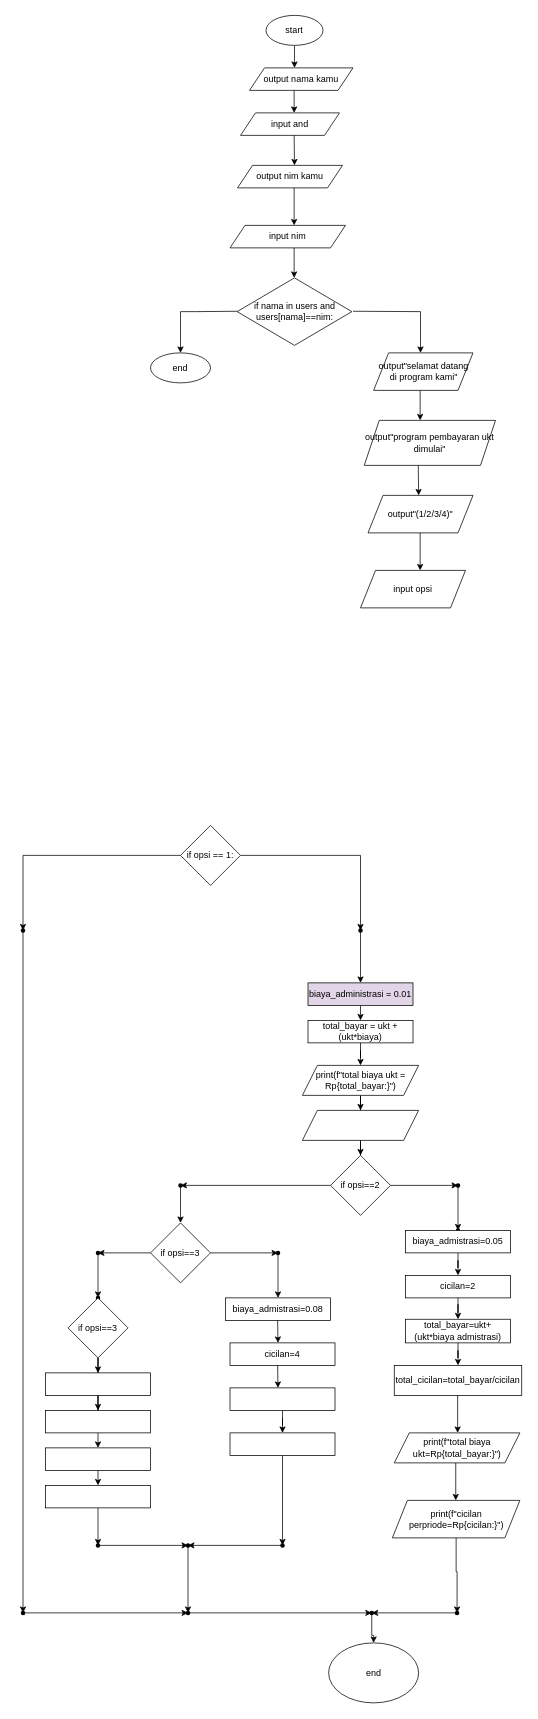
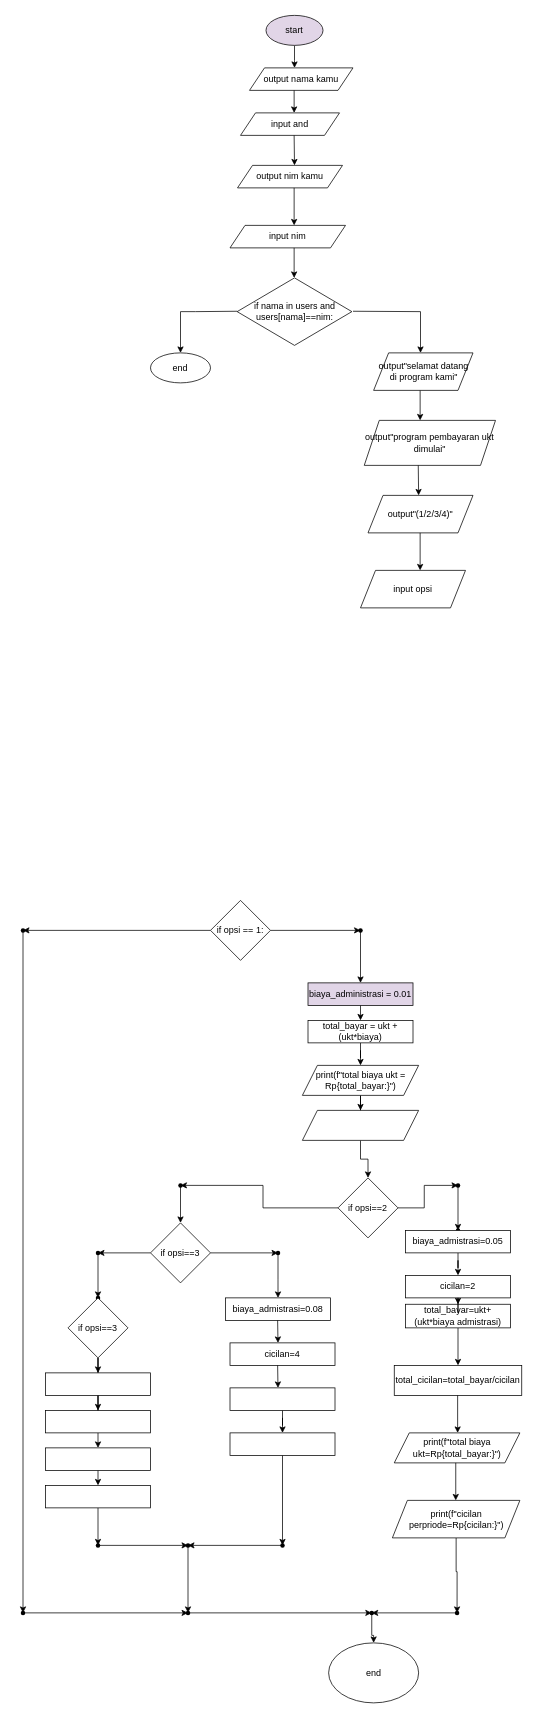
(294, 30) -> (294, 30)
(210, 855) -> (240, 930)
(360, 1185) -> (368, 1208)
(458, 1331) -> (458, 1316)
